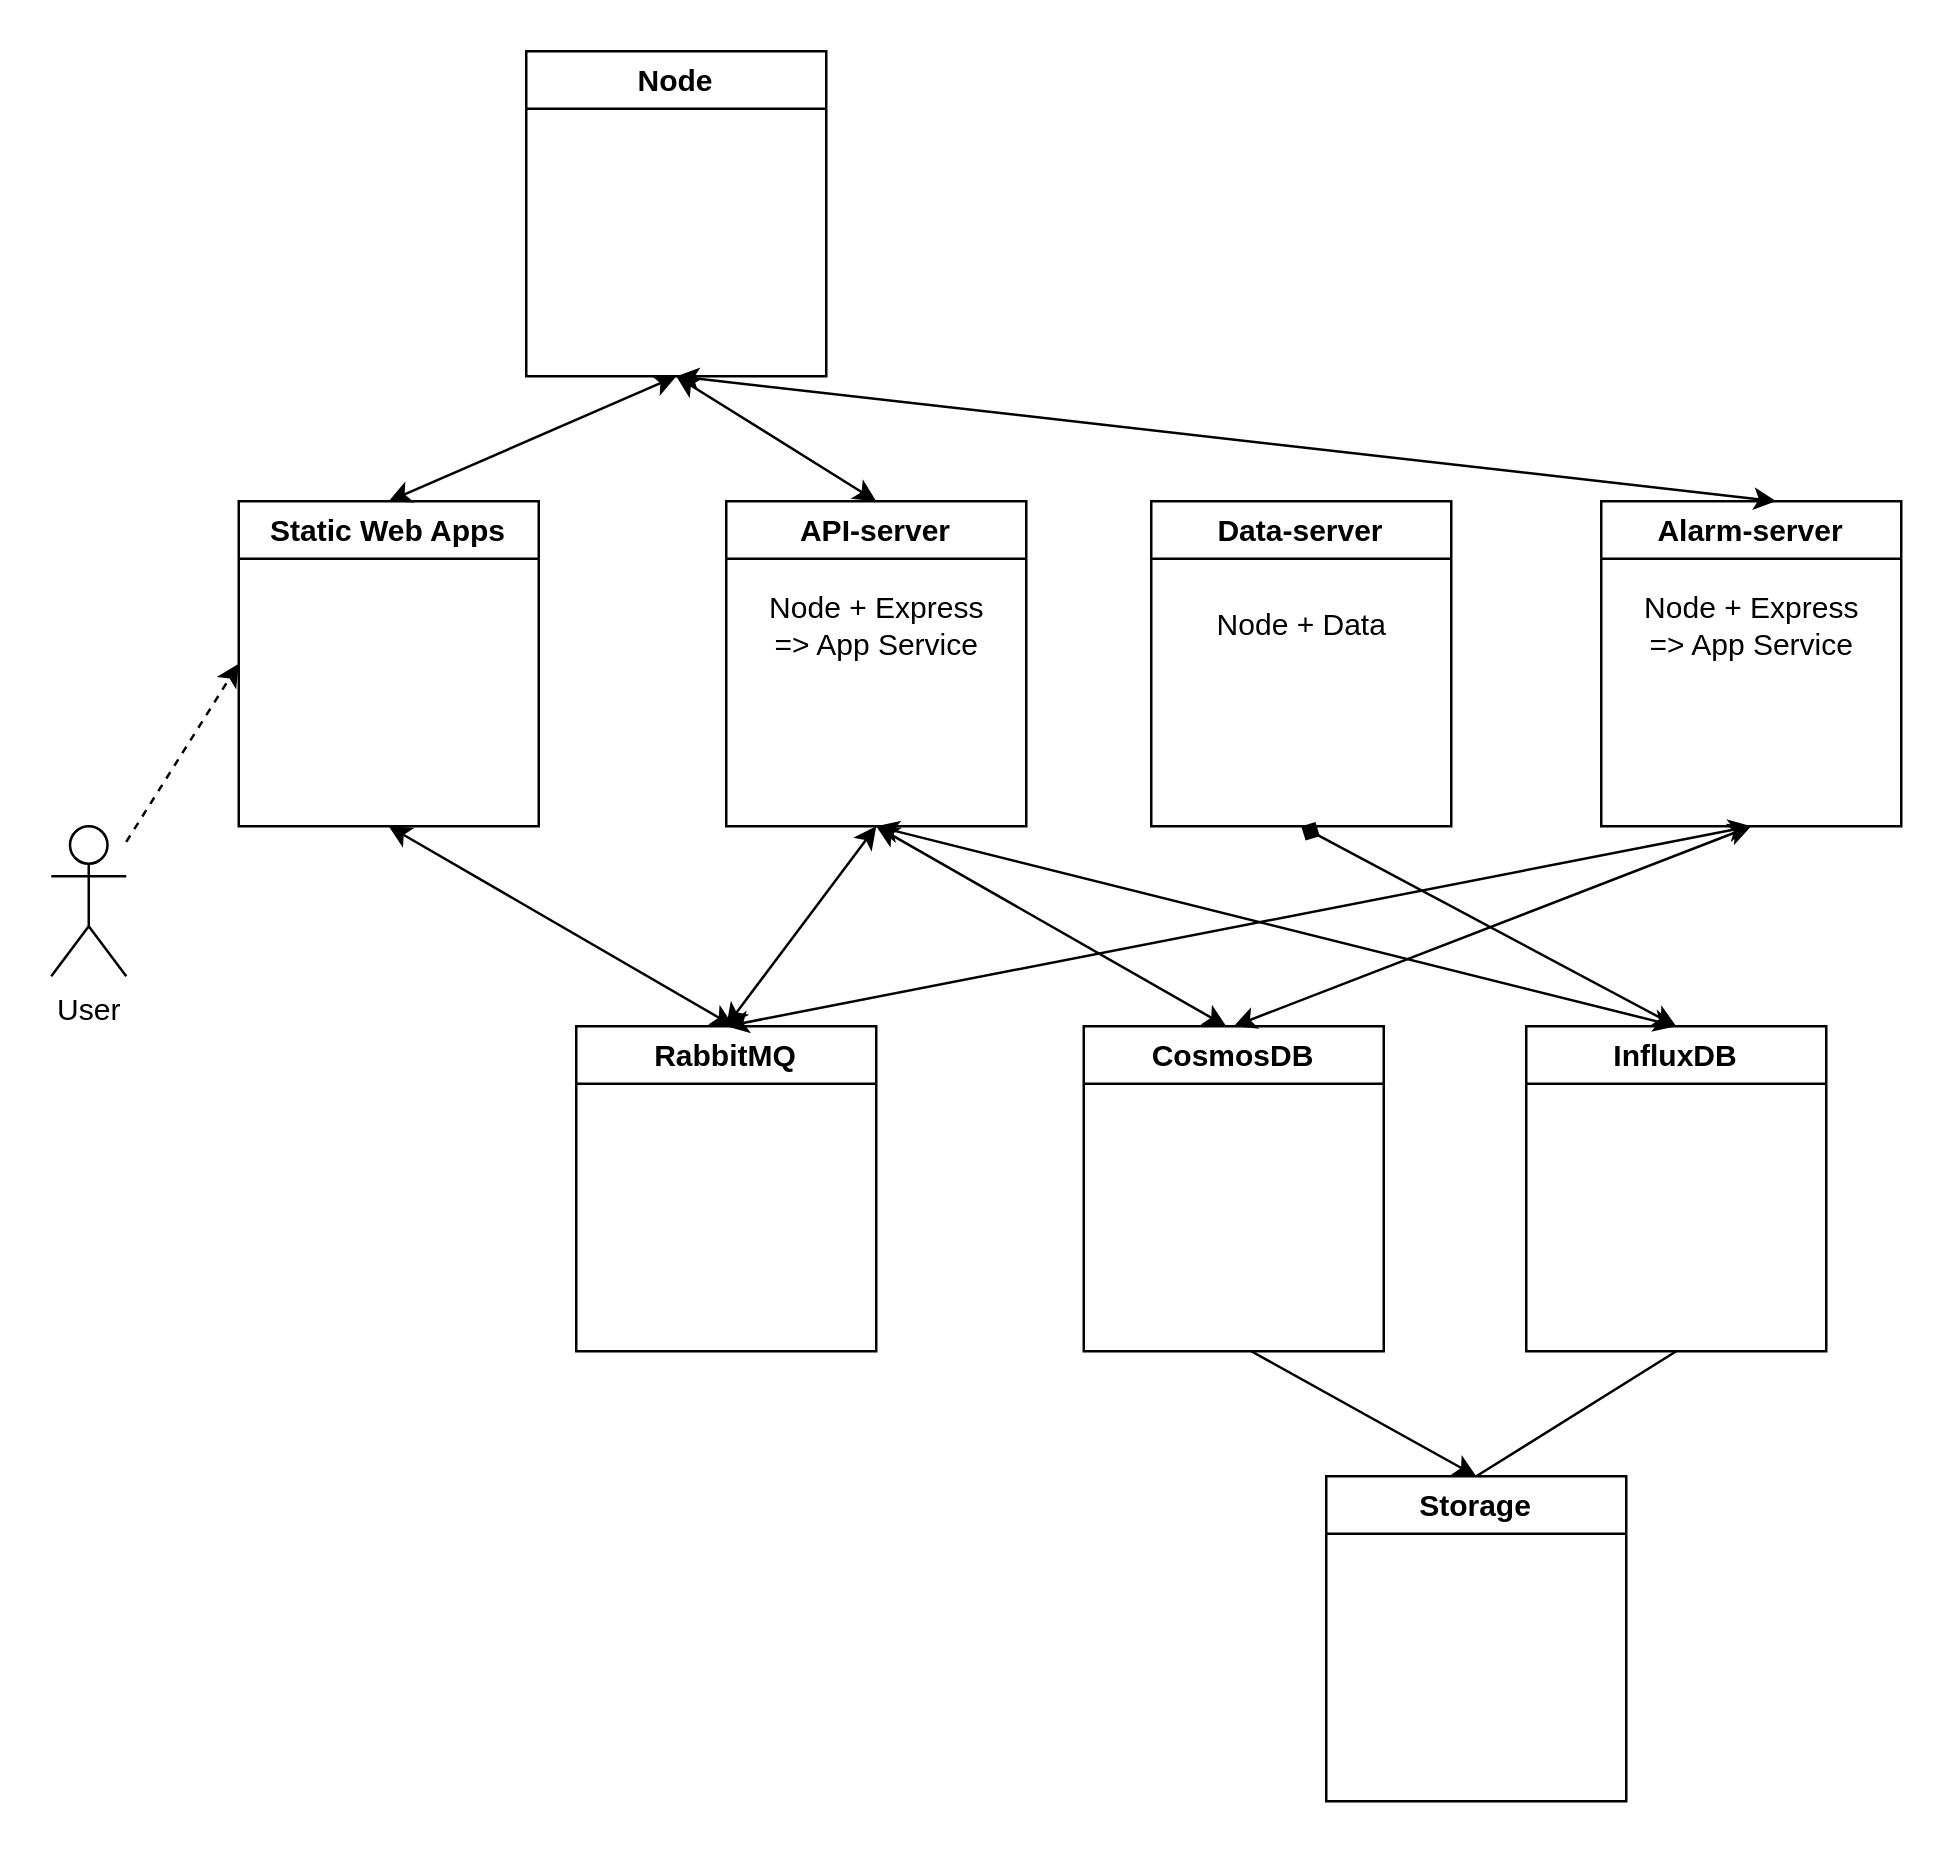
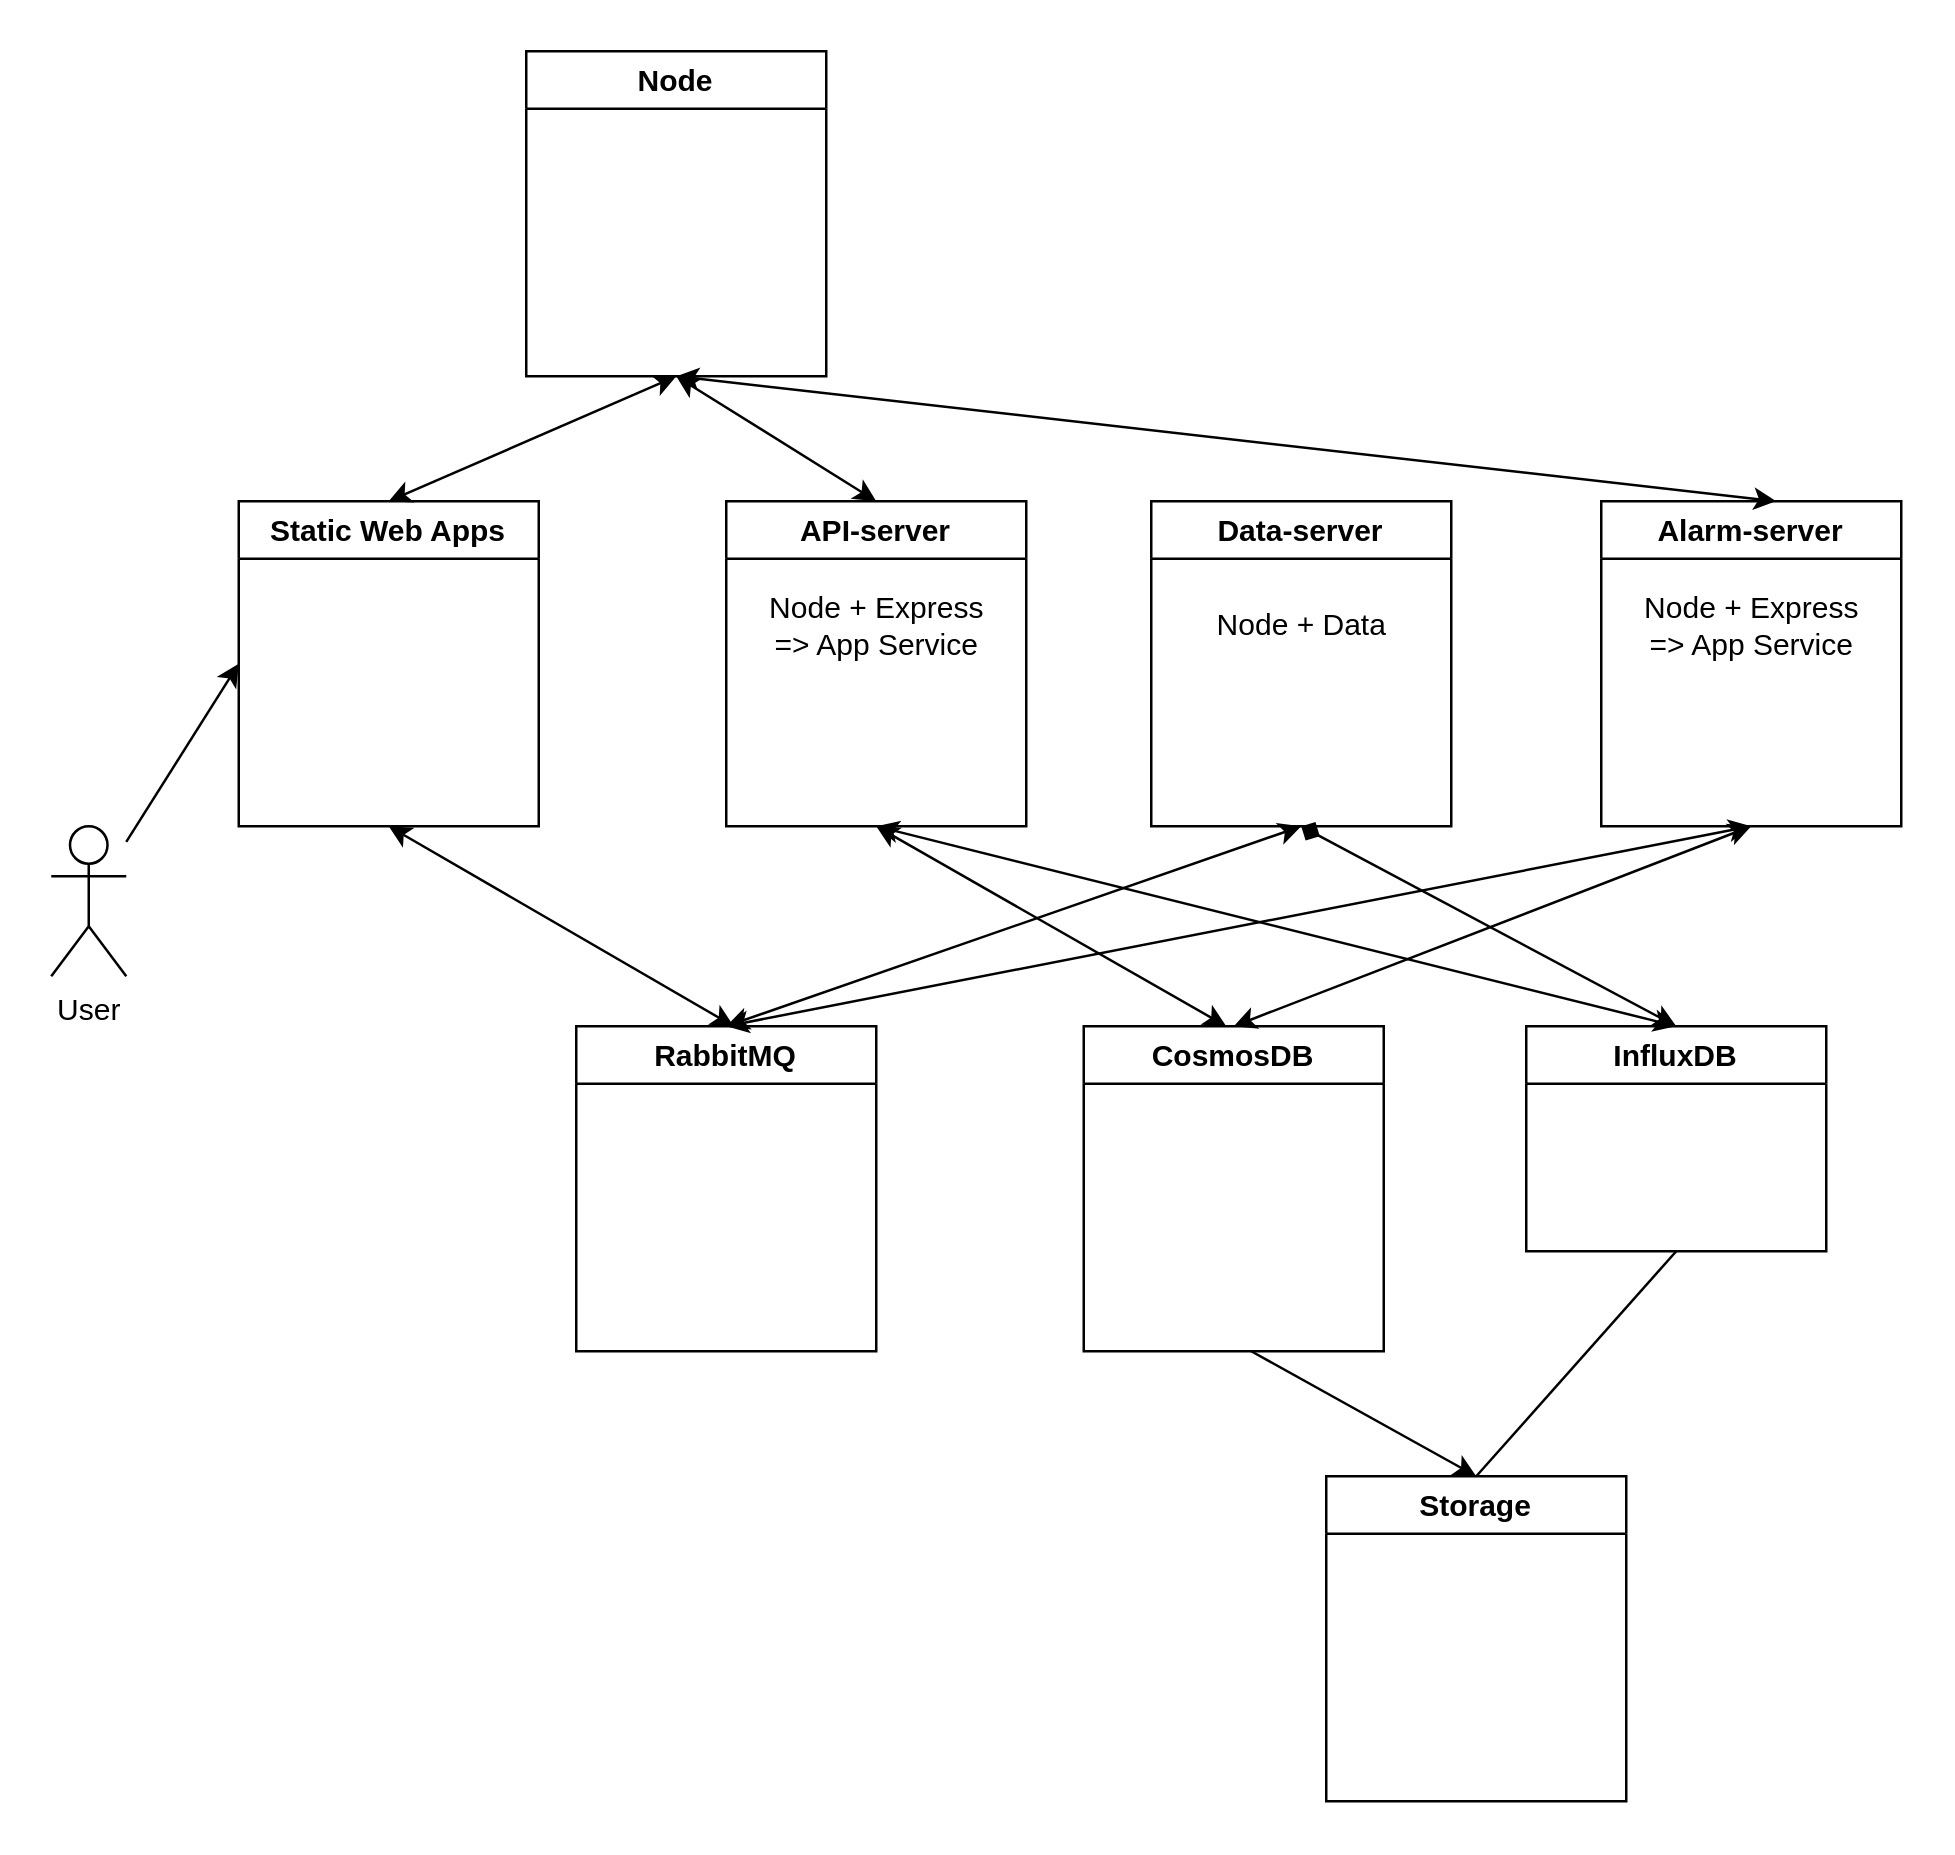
(180, 757) -> (180, 757)
(801, 926) -> none
none -> (890, 969)
(1676, 1189) -> (1676, 1139)
